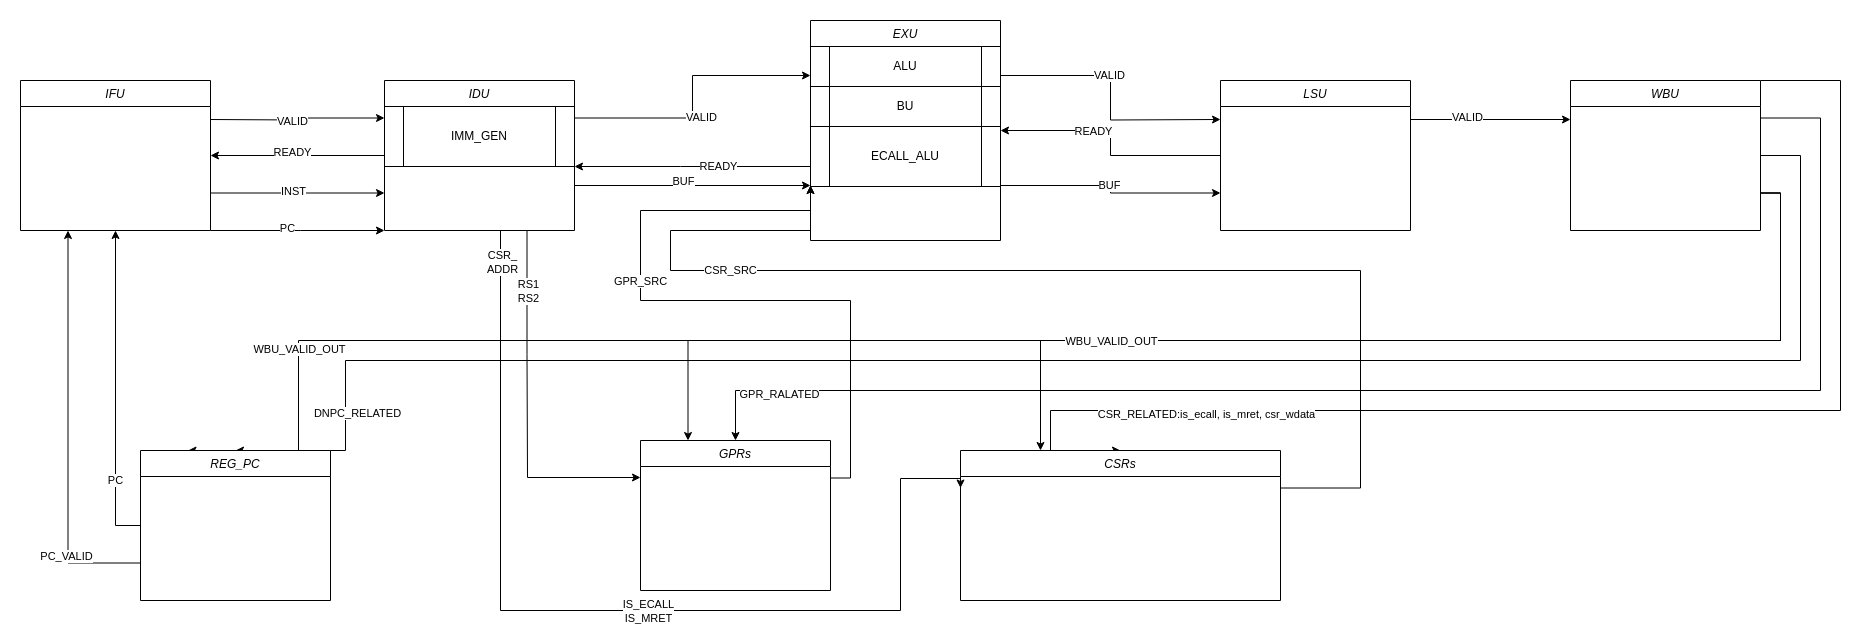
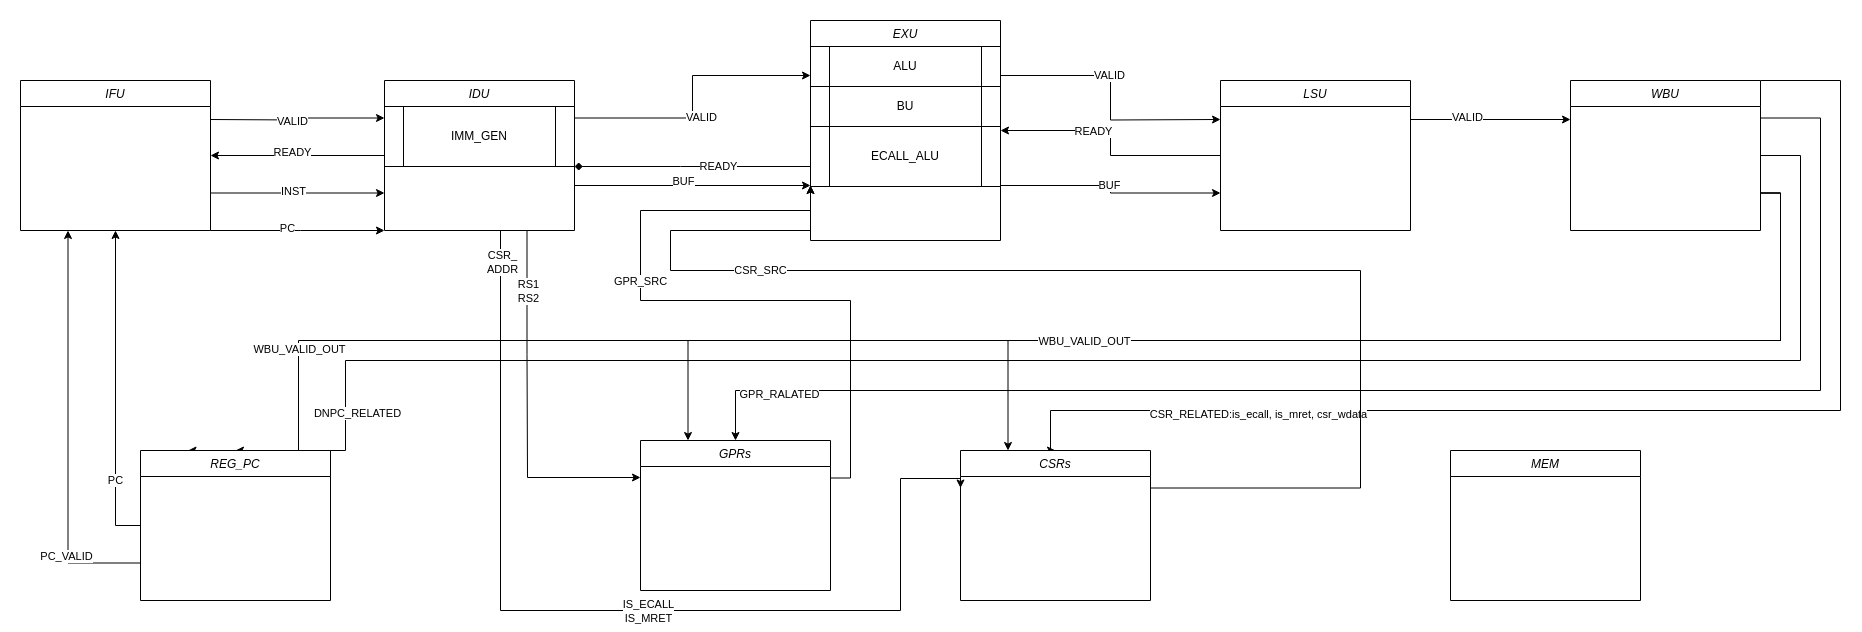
(582, 167) -> (583, 167)
(1121, 526) -> (1056, 526)
none -> (1546, 526)
